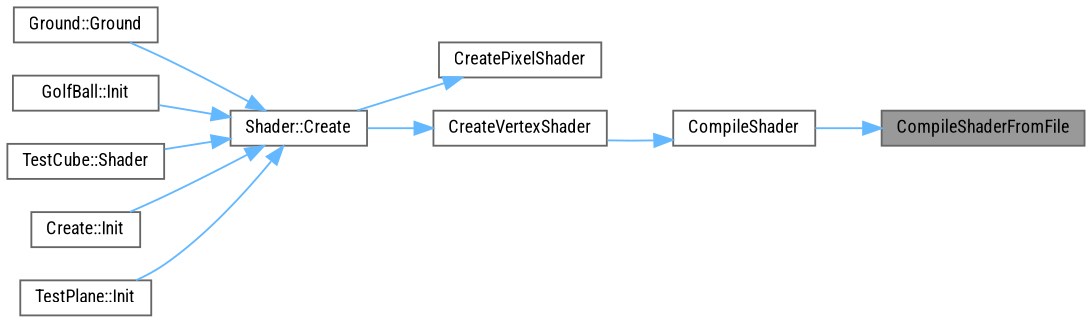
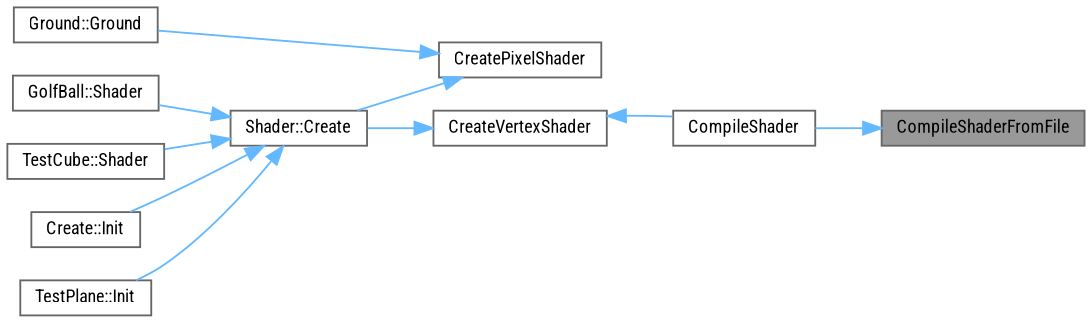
(190, 71) -> (289, 41)
(86, 93) -> (86, 93)
(631, 141) -> (650, 116)
